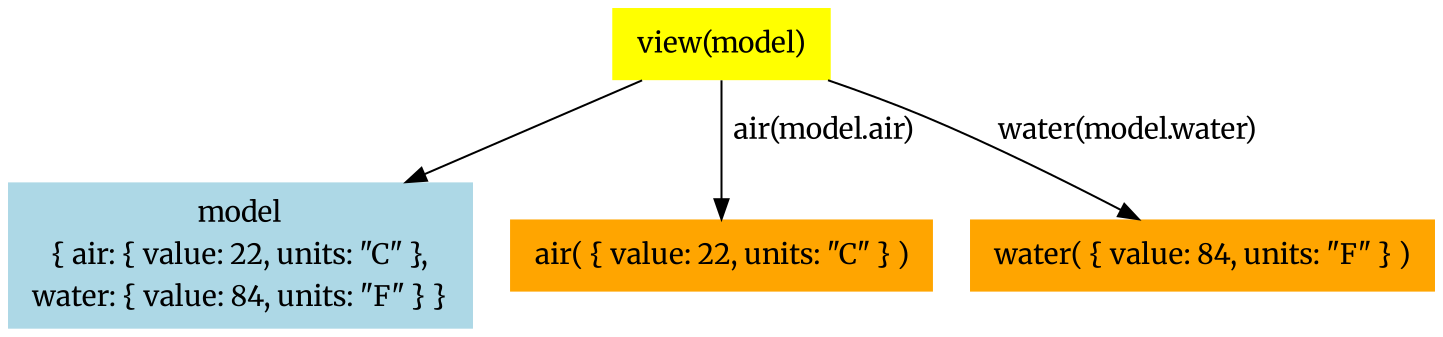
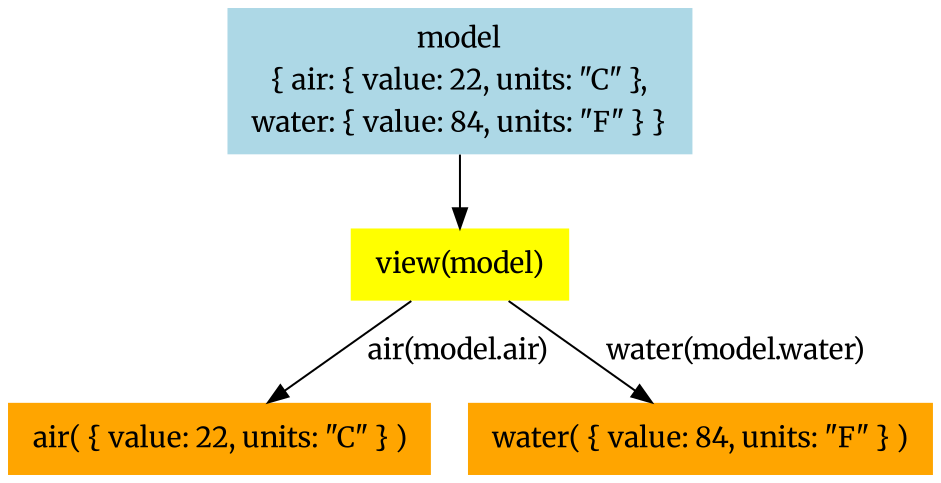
(533, 127) -> (460, 181)
